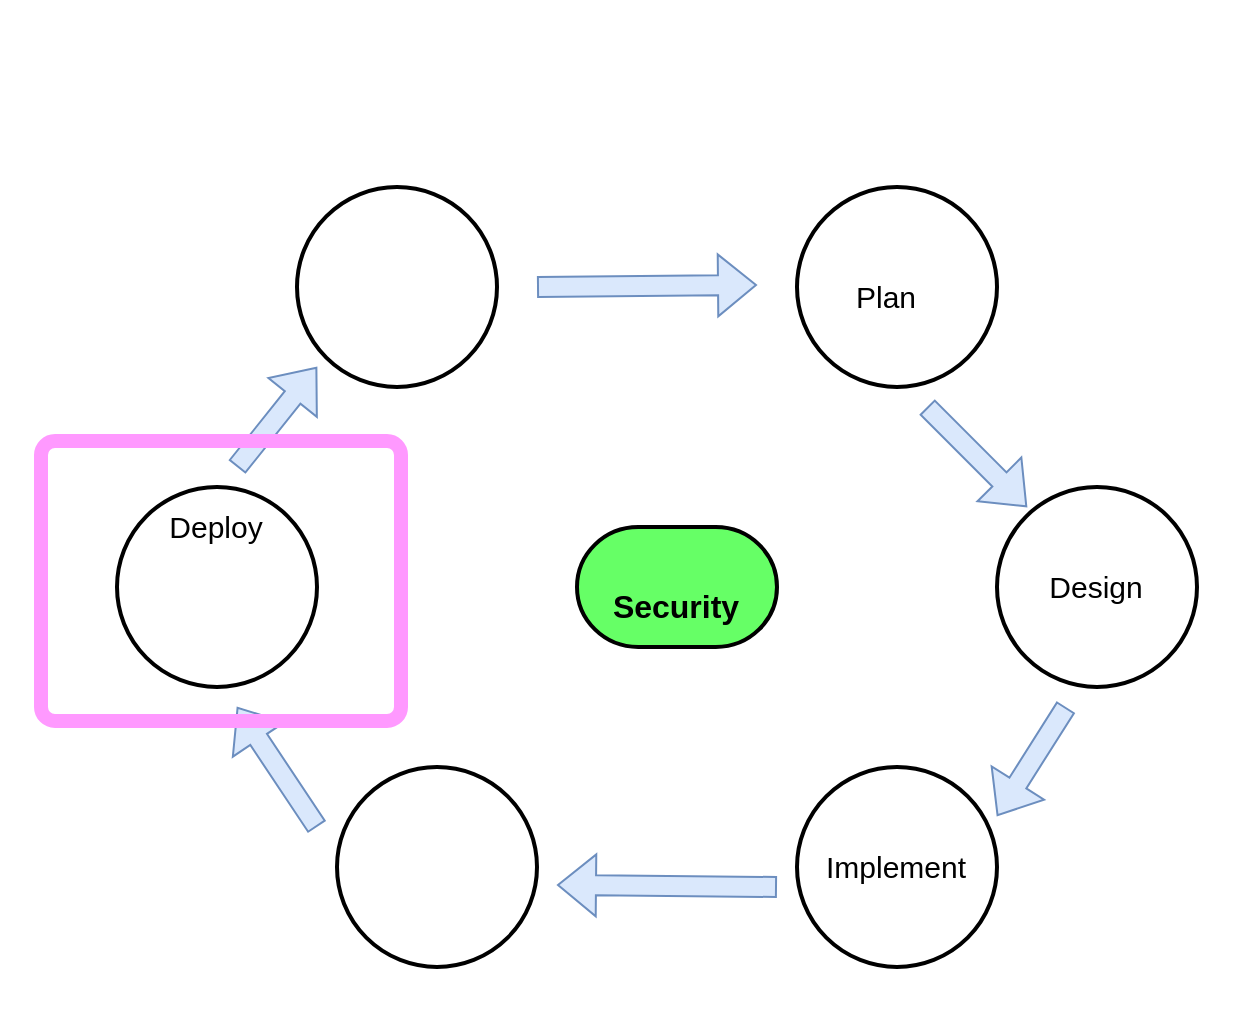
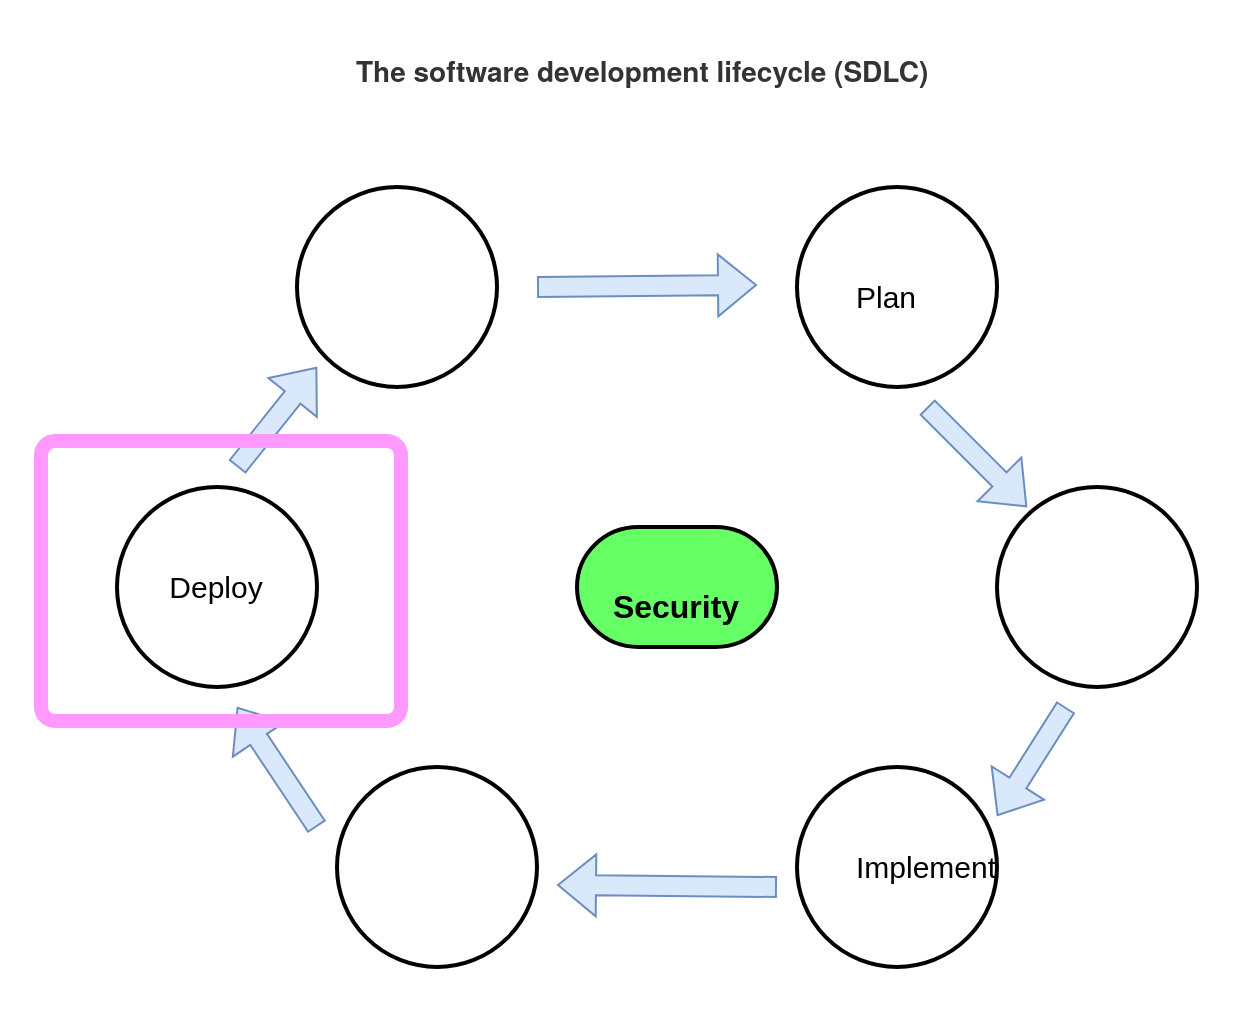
none -> (647, 71)
(217, 527) -> (217, 587)
(1097, 587) -> none
(897, 867) -> (927, 867)
